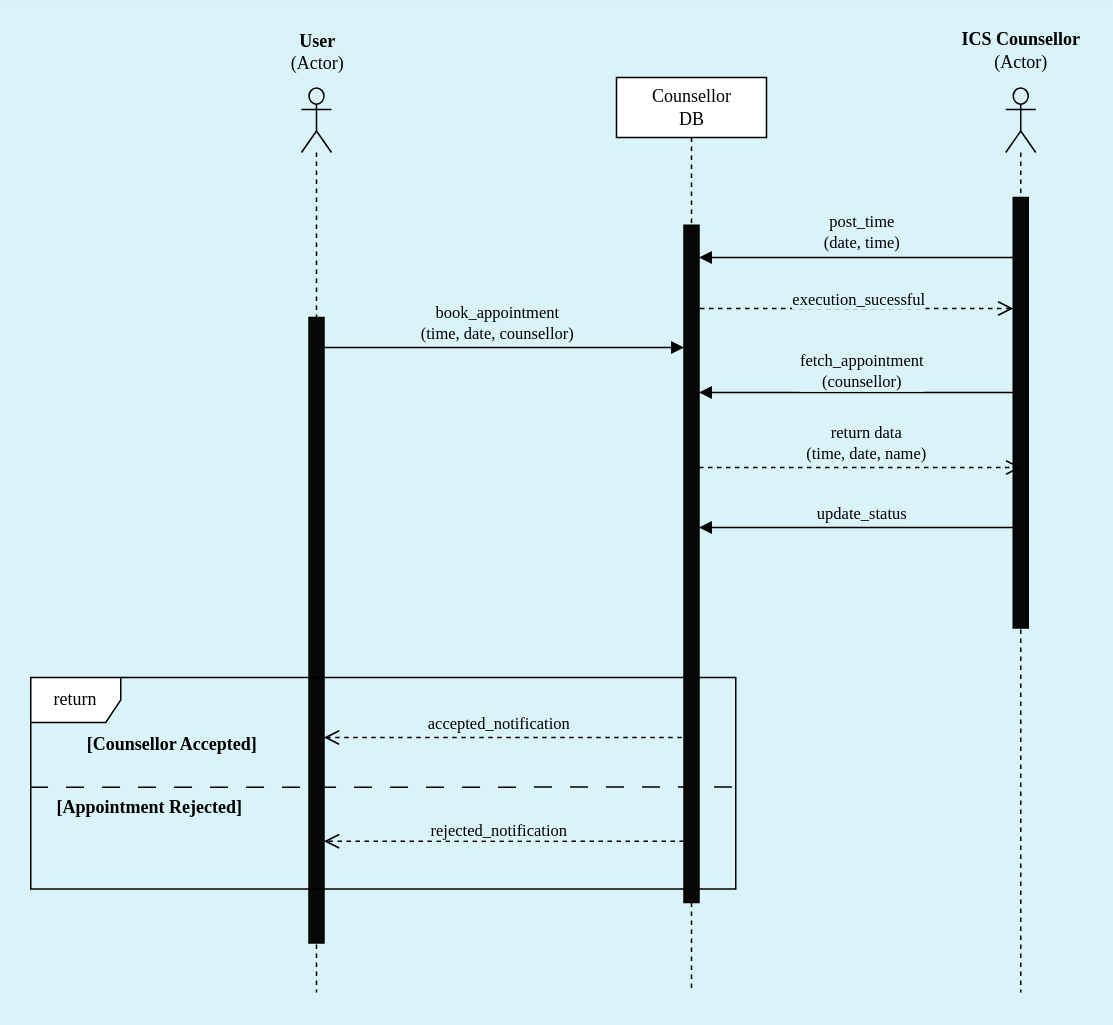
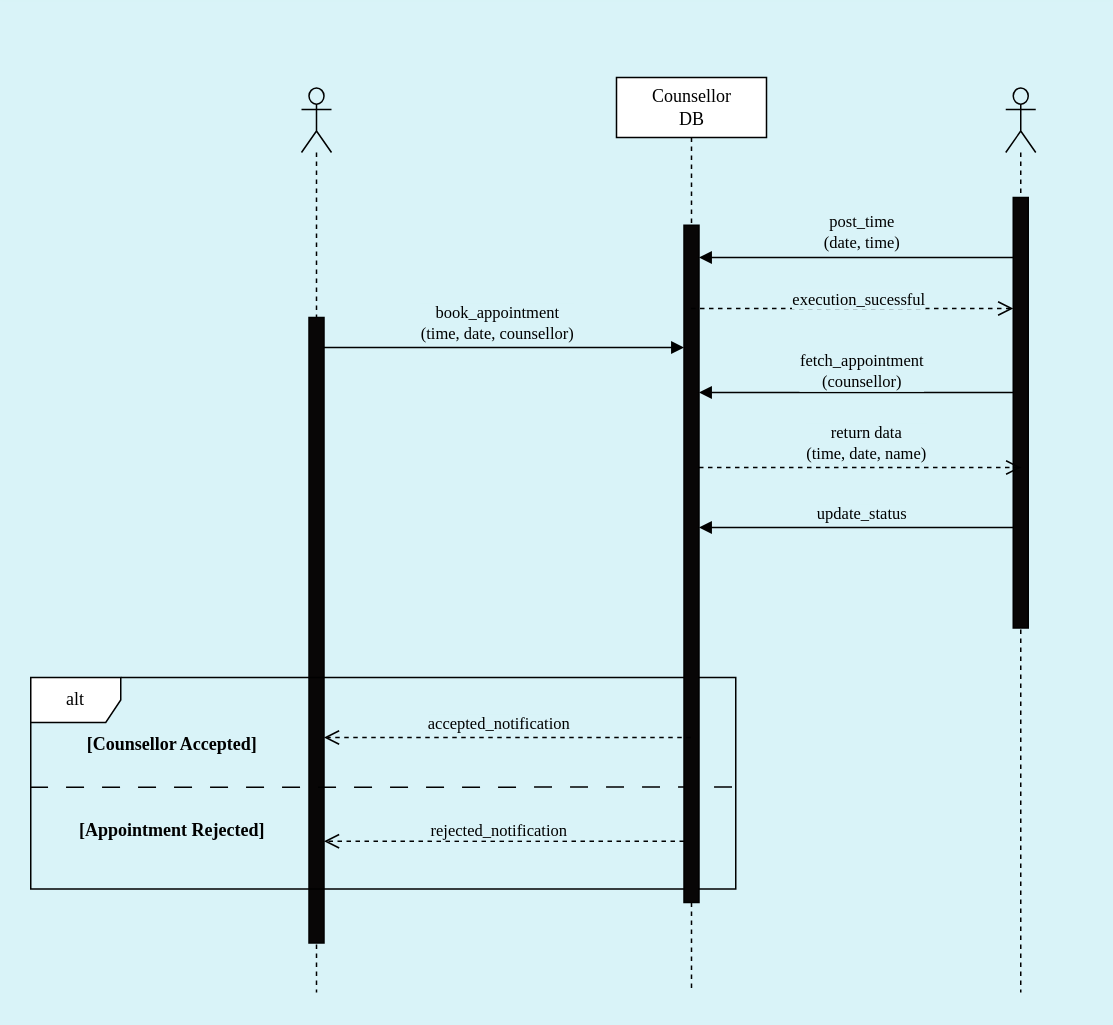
(1021, 50) -> none
(317, 52) -> none
(76, 700) -> (76, 700)
(149, 808) -> (172, 830)
